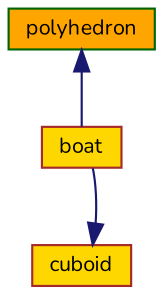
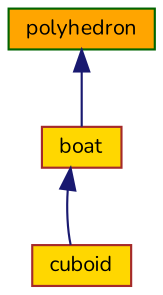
(96, 196) -> (67, 218)
